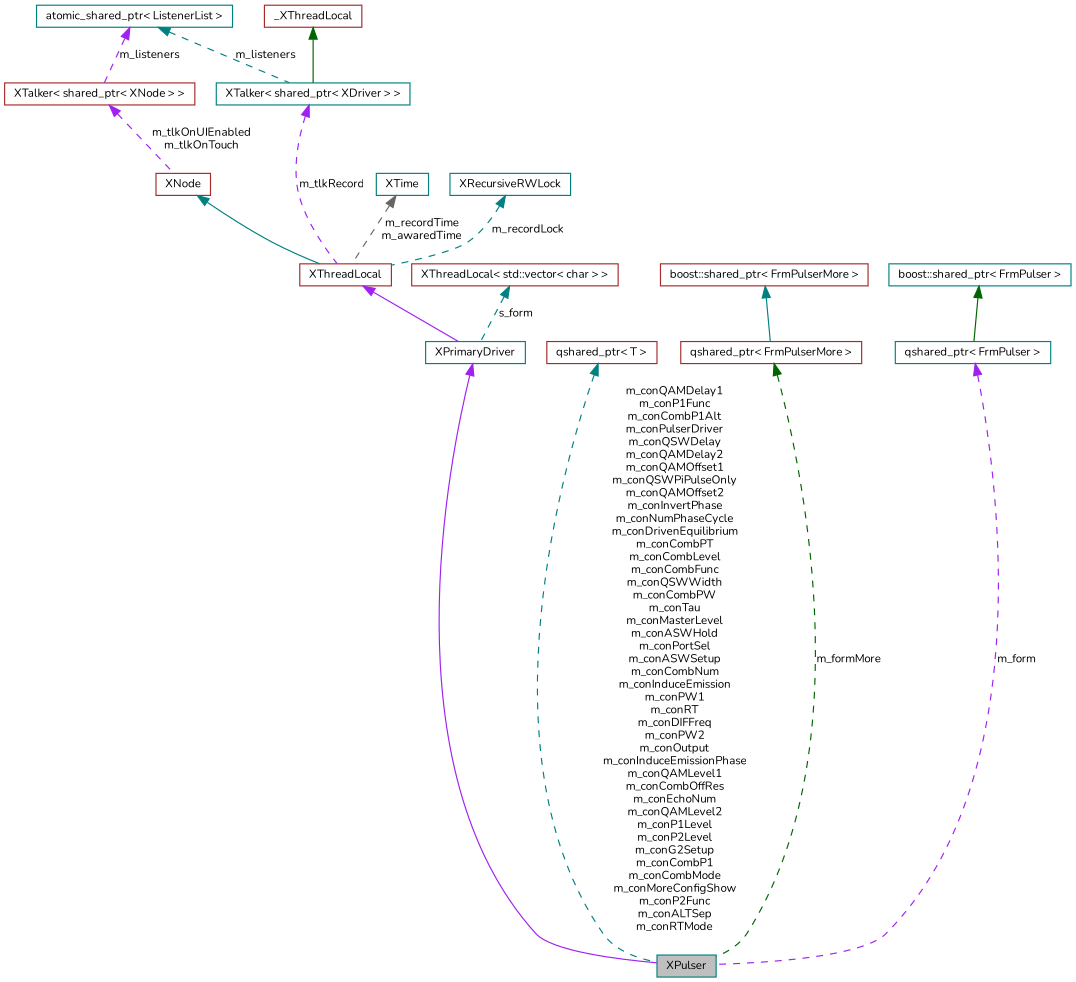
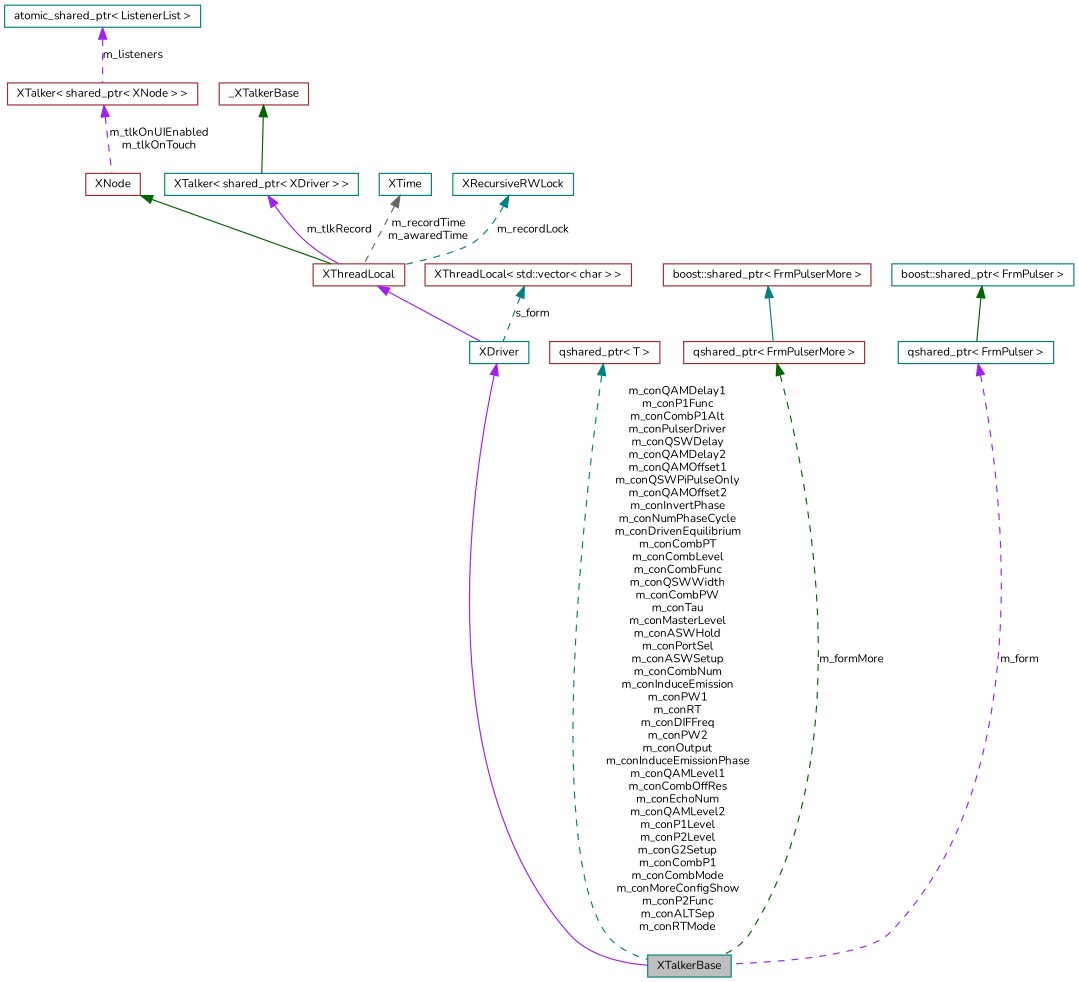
(313, 16) -> (264, 94)
(229, 57) -> none
(299, 194) -> (303, 239)
(262, 236) -> (242, 232)
(475, 353) -> (499, 353)
(687, 966) -> (689, 966)
